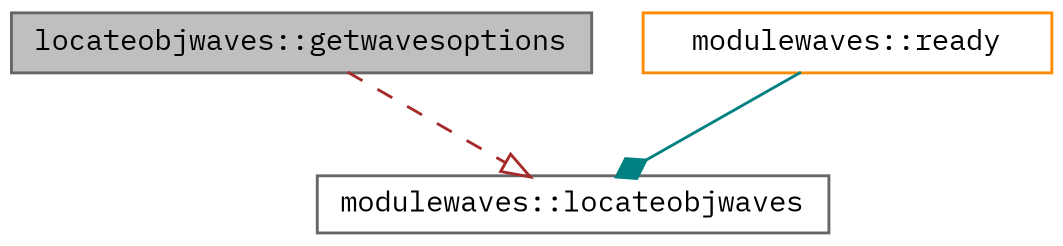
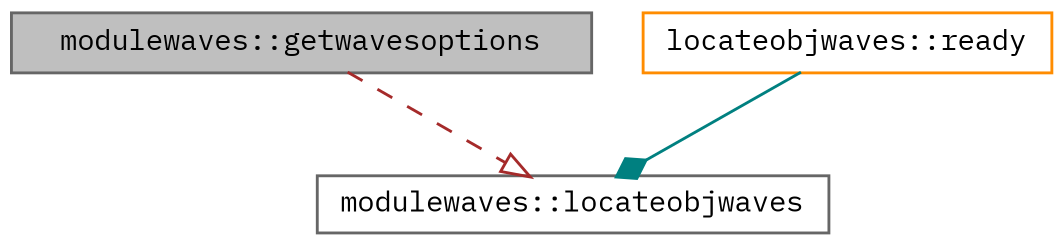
(302, 43) -> (302, 43)
(847, 43) -> (847, 43)
